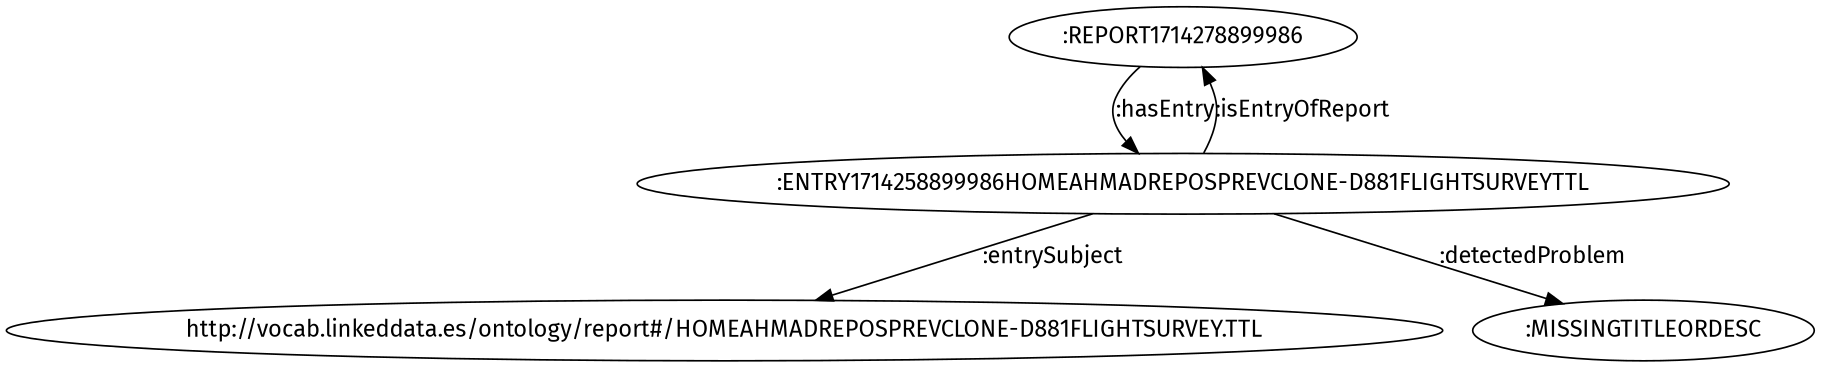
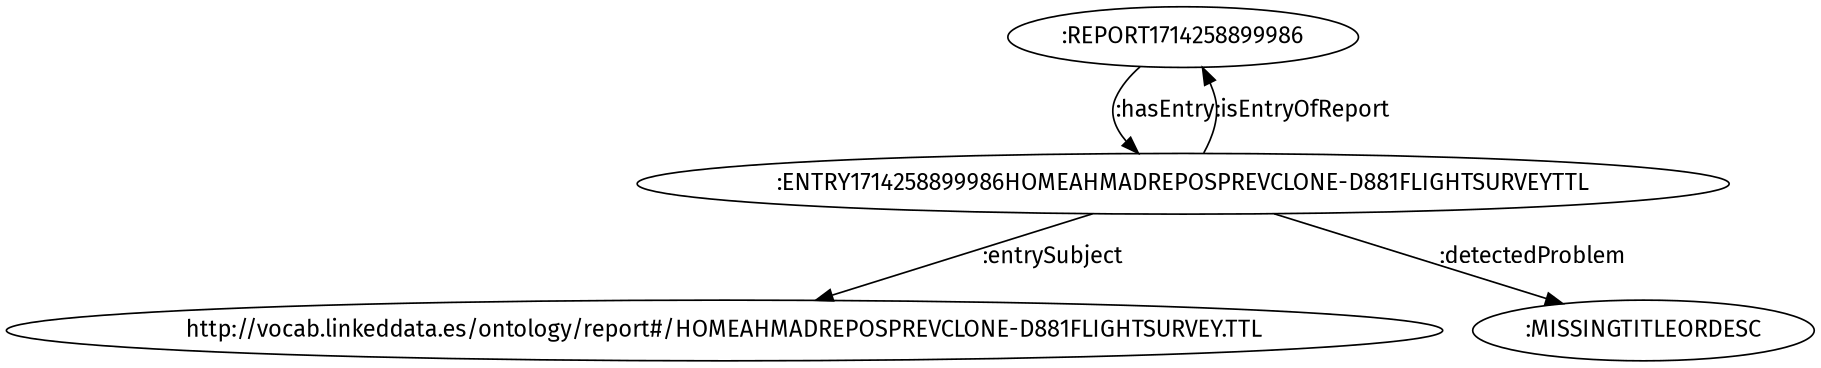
(1183, 37) -> (1183, 37)
